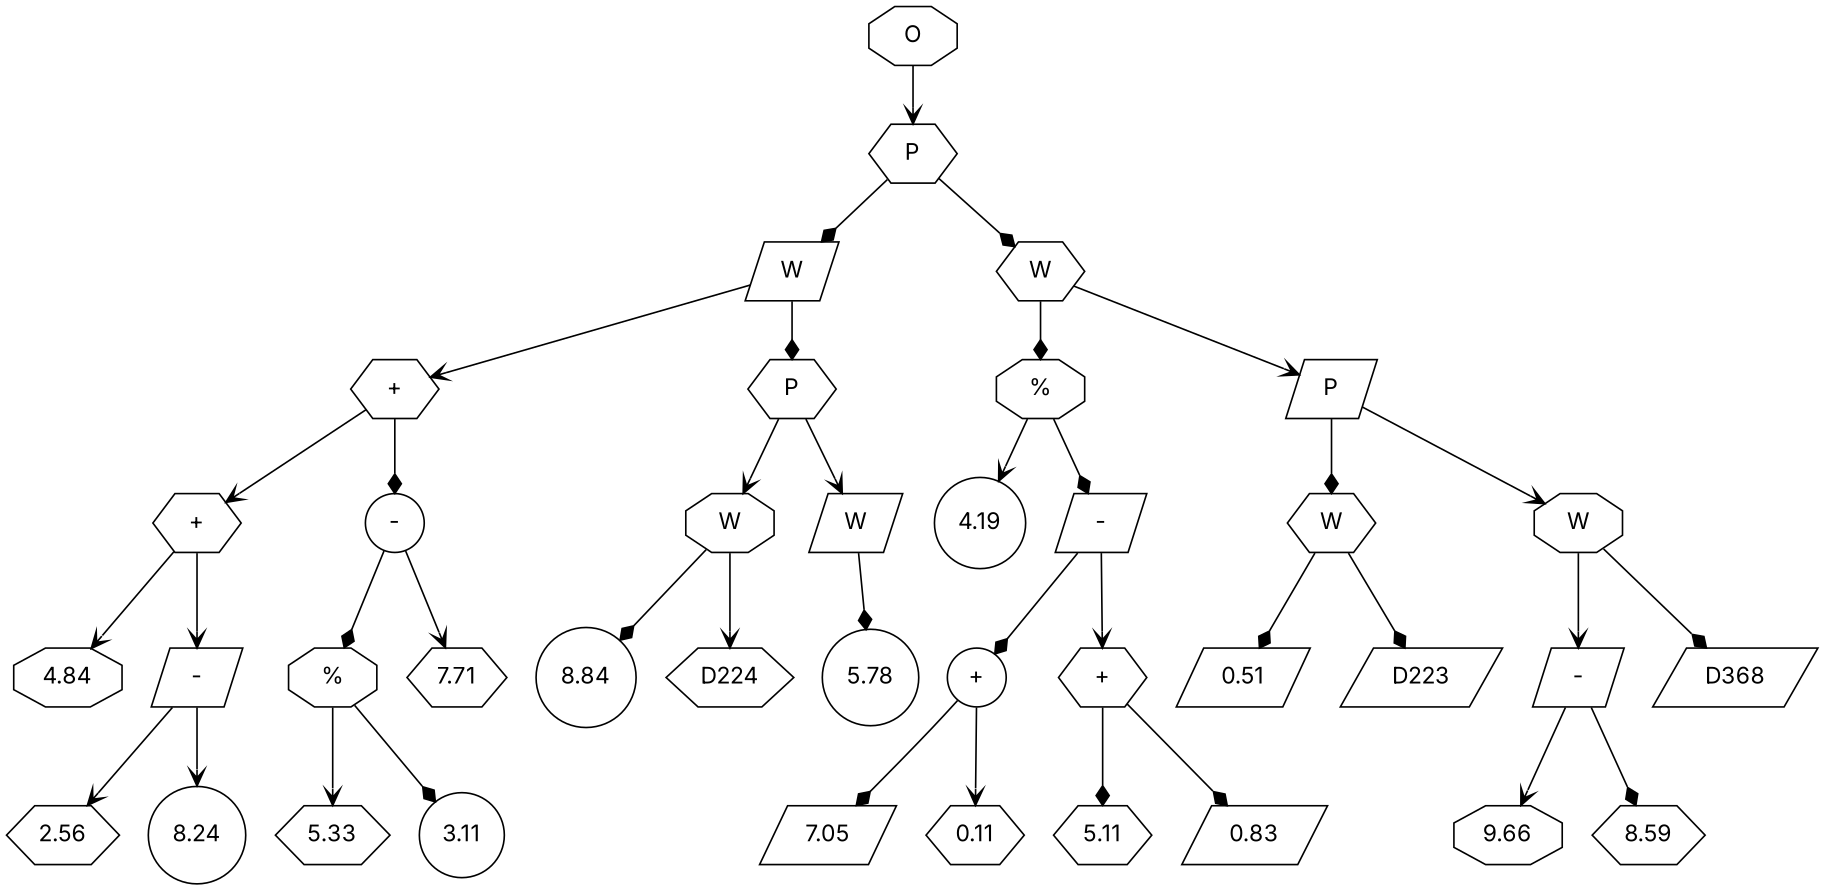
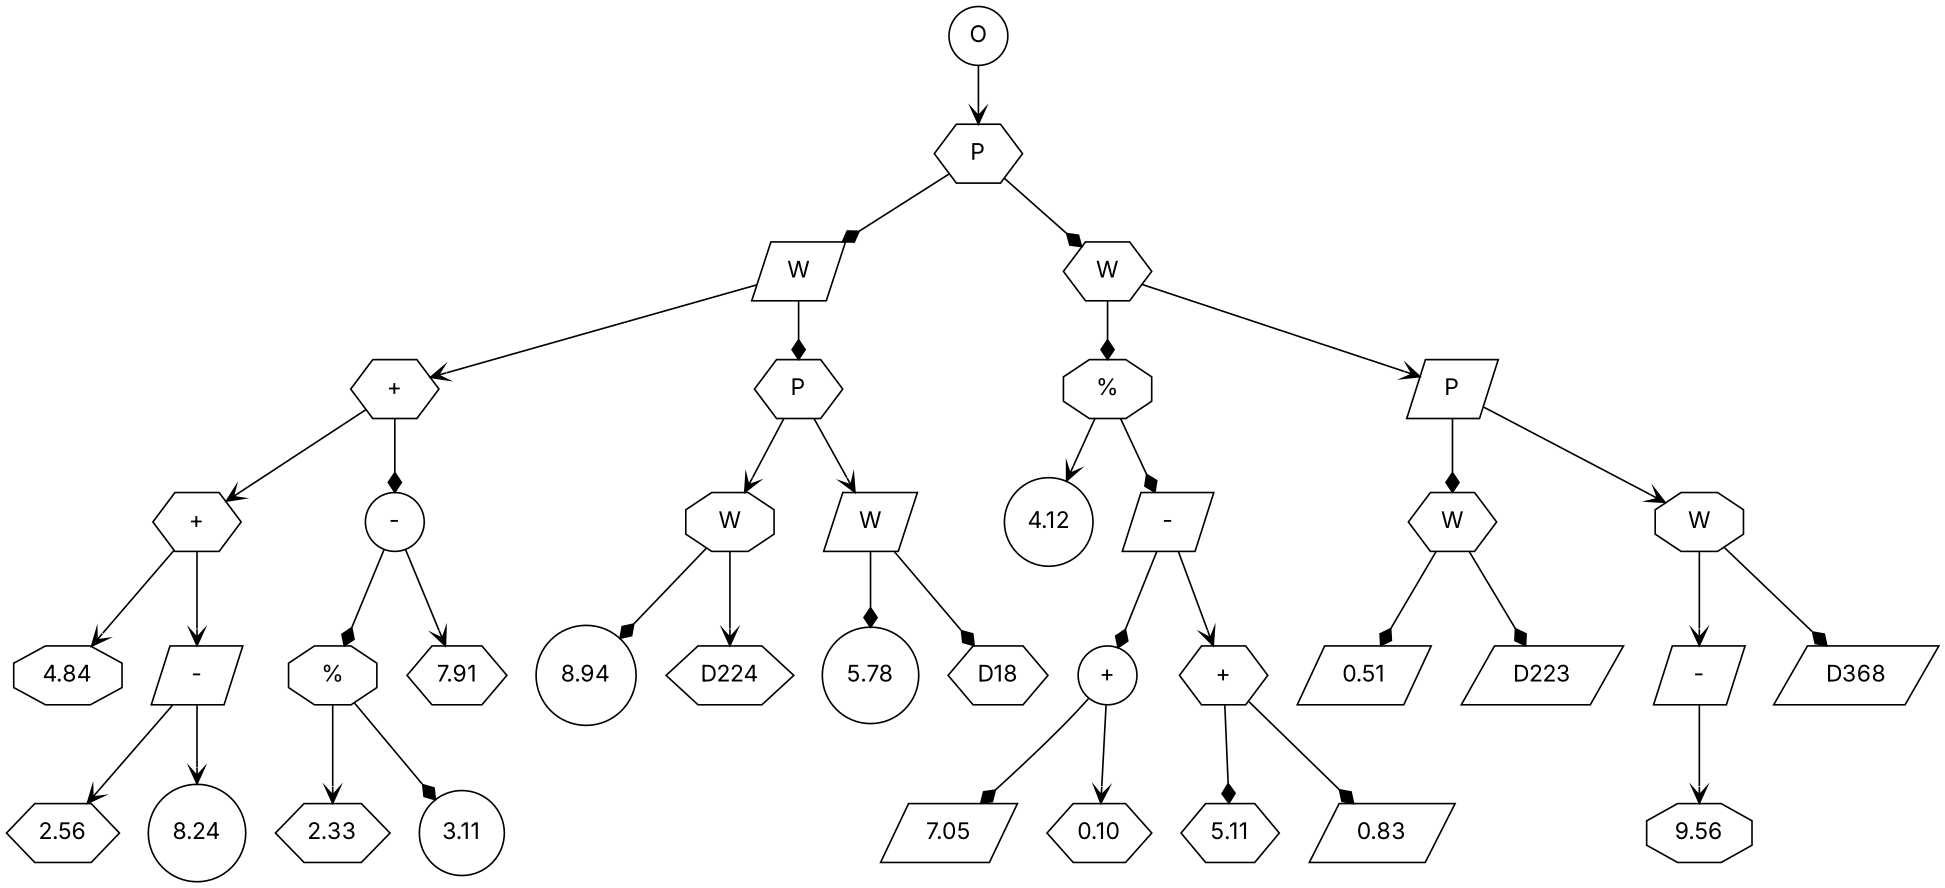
(913, 36) -> (978, 36)
(980, 523) -> (1049, 522)
none -> (998, 675)
(457, 677) -> (457, 675)
(586, 677) -> (586, 675)
(333, 835) -> (333, 833)
(975, 835) -> (1099, 833)
(1508, 835) -> (1699, 833)
(1649, 835) -> none
